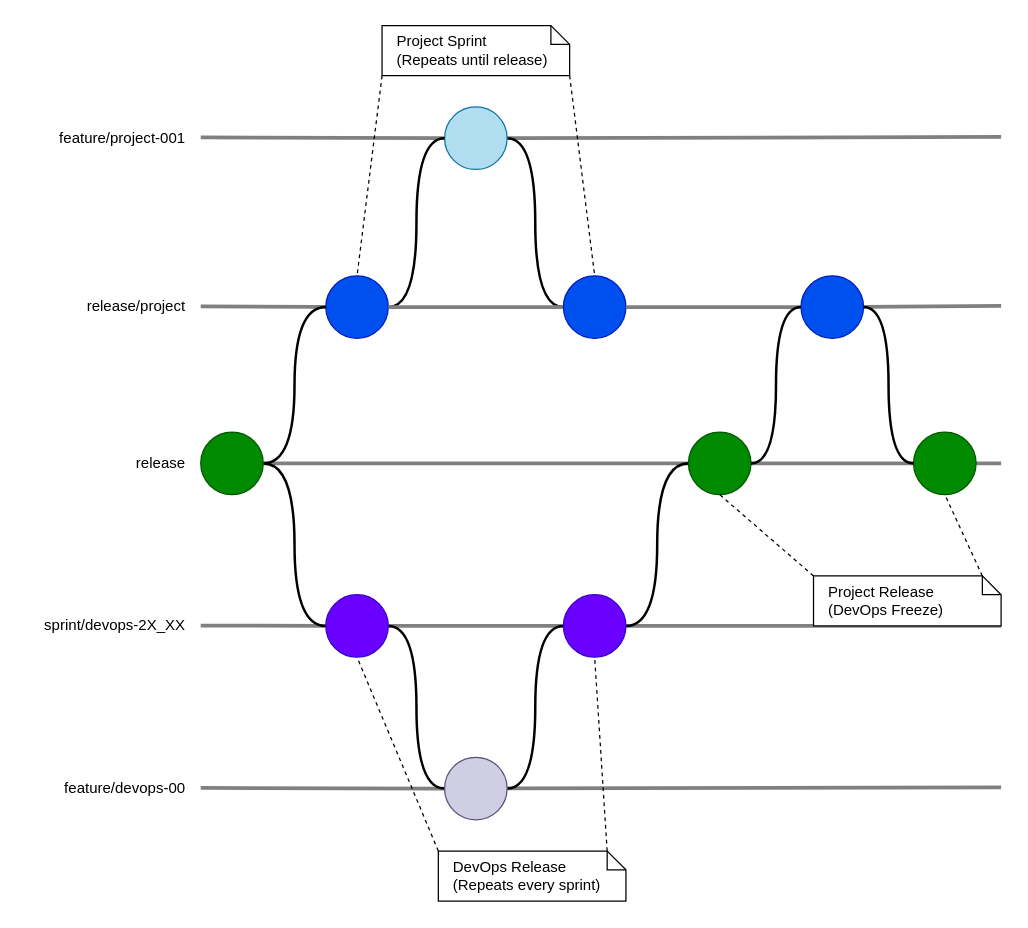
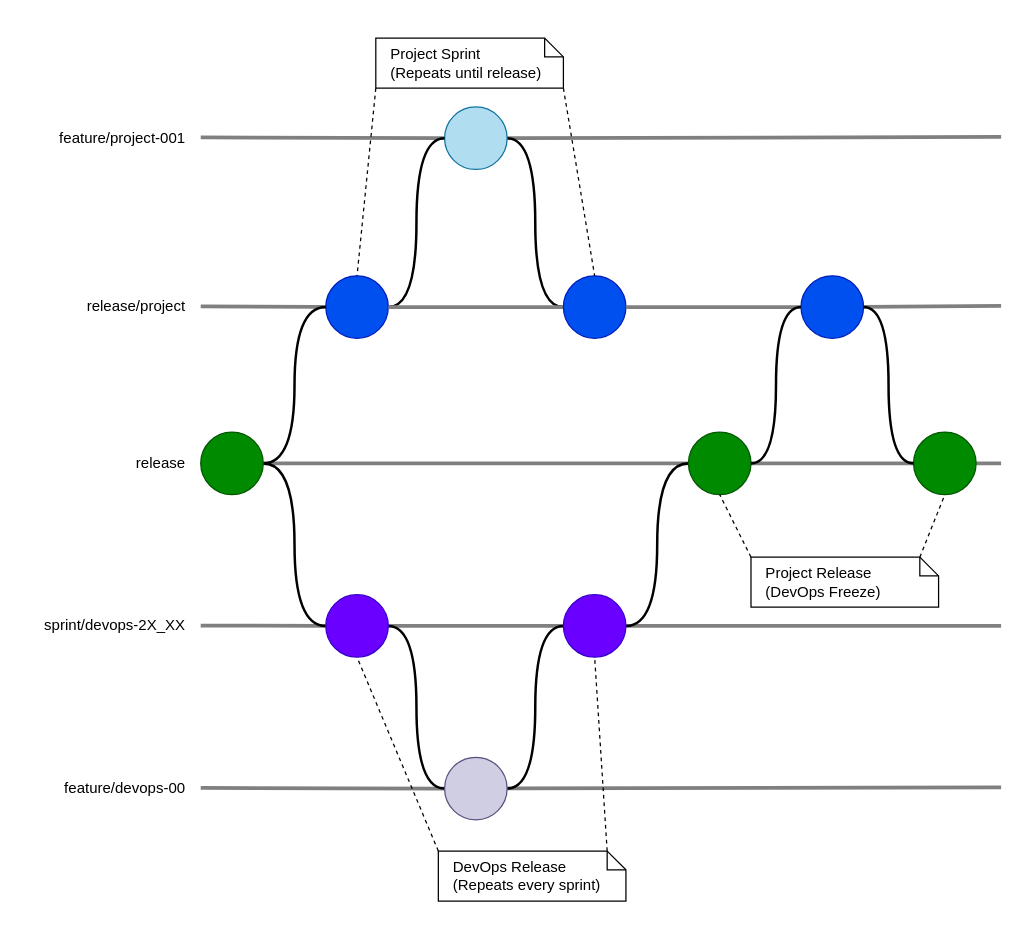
(476, 51) -> (469, 63)
(907, 601) -> (844, 582)
